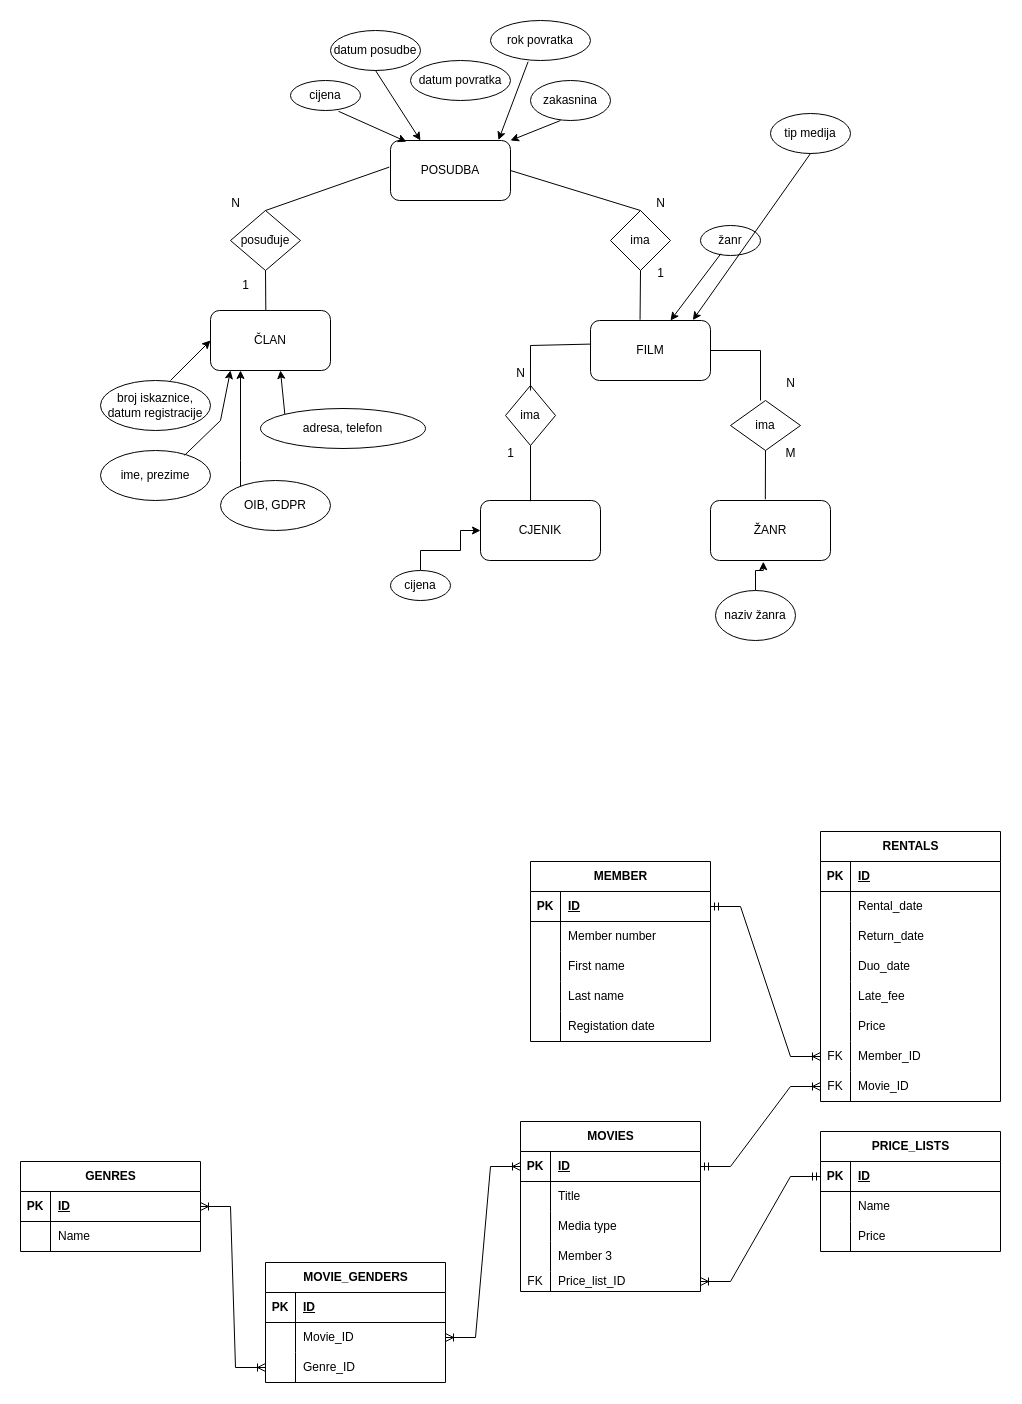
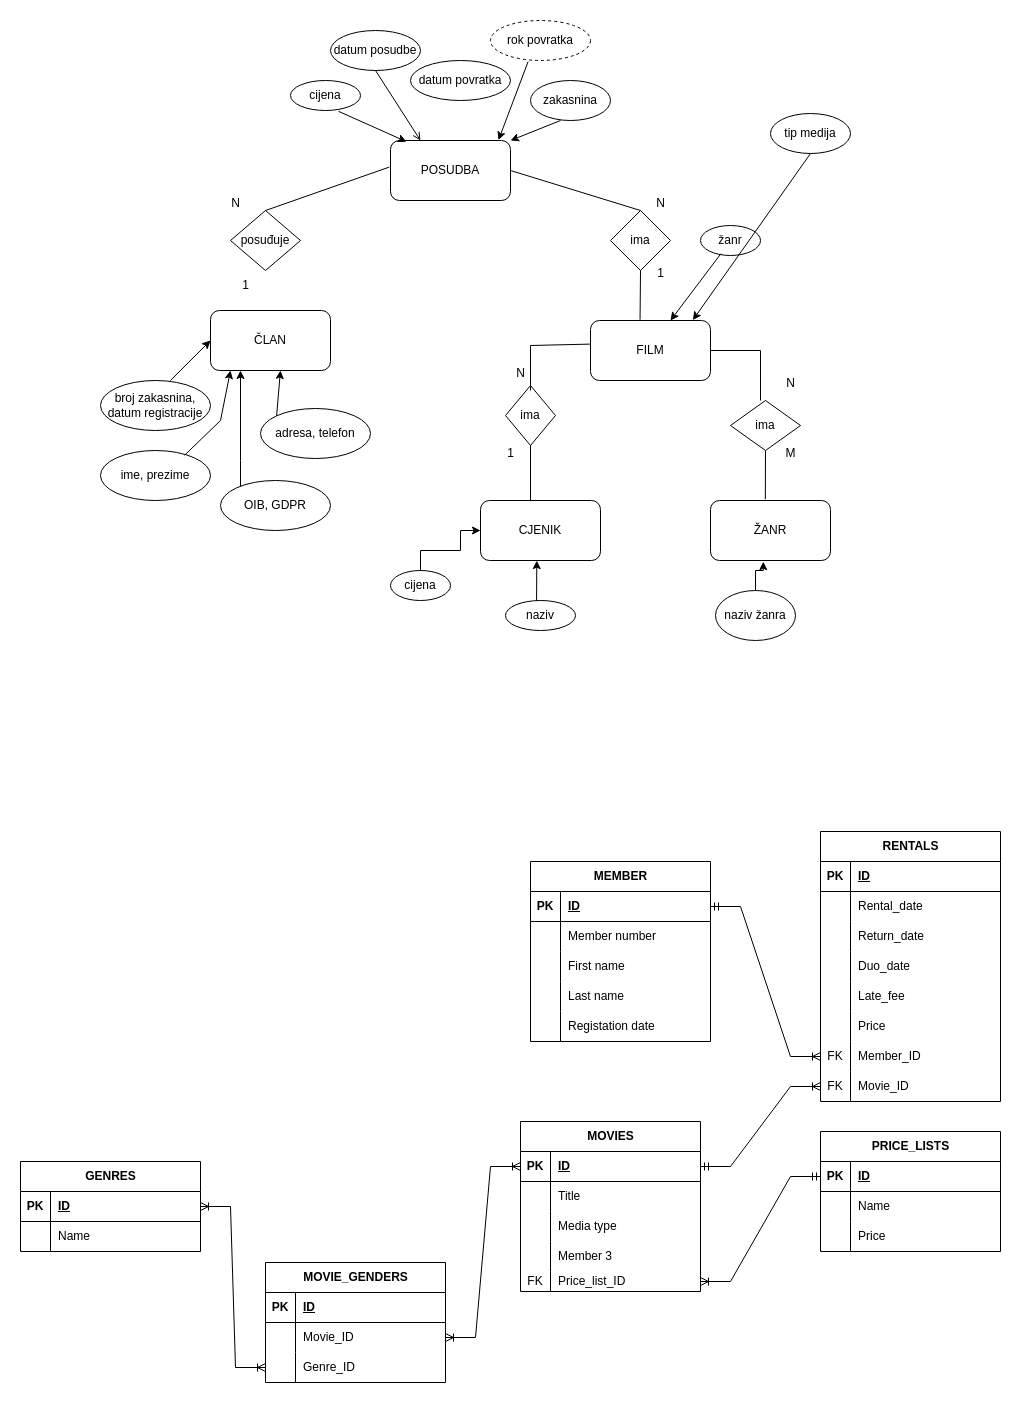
(541, 41) -> (541, 41)
(416, 133) -> (417, 135)
(266, 291) -> none
(156, 406) -> (156, 406)
(343, 429) -> (316, 434)
none -> (537, 584)
none -> (541, 616)
